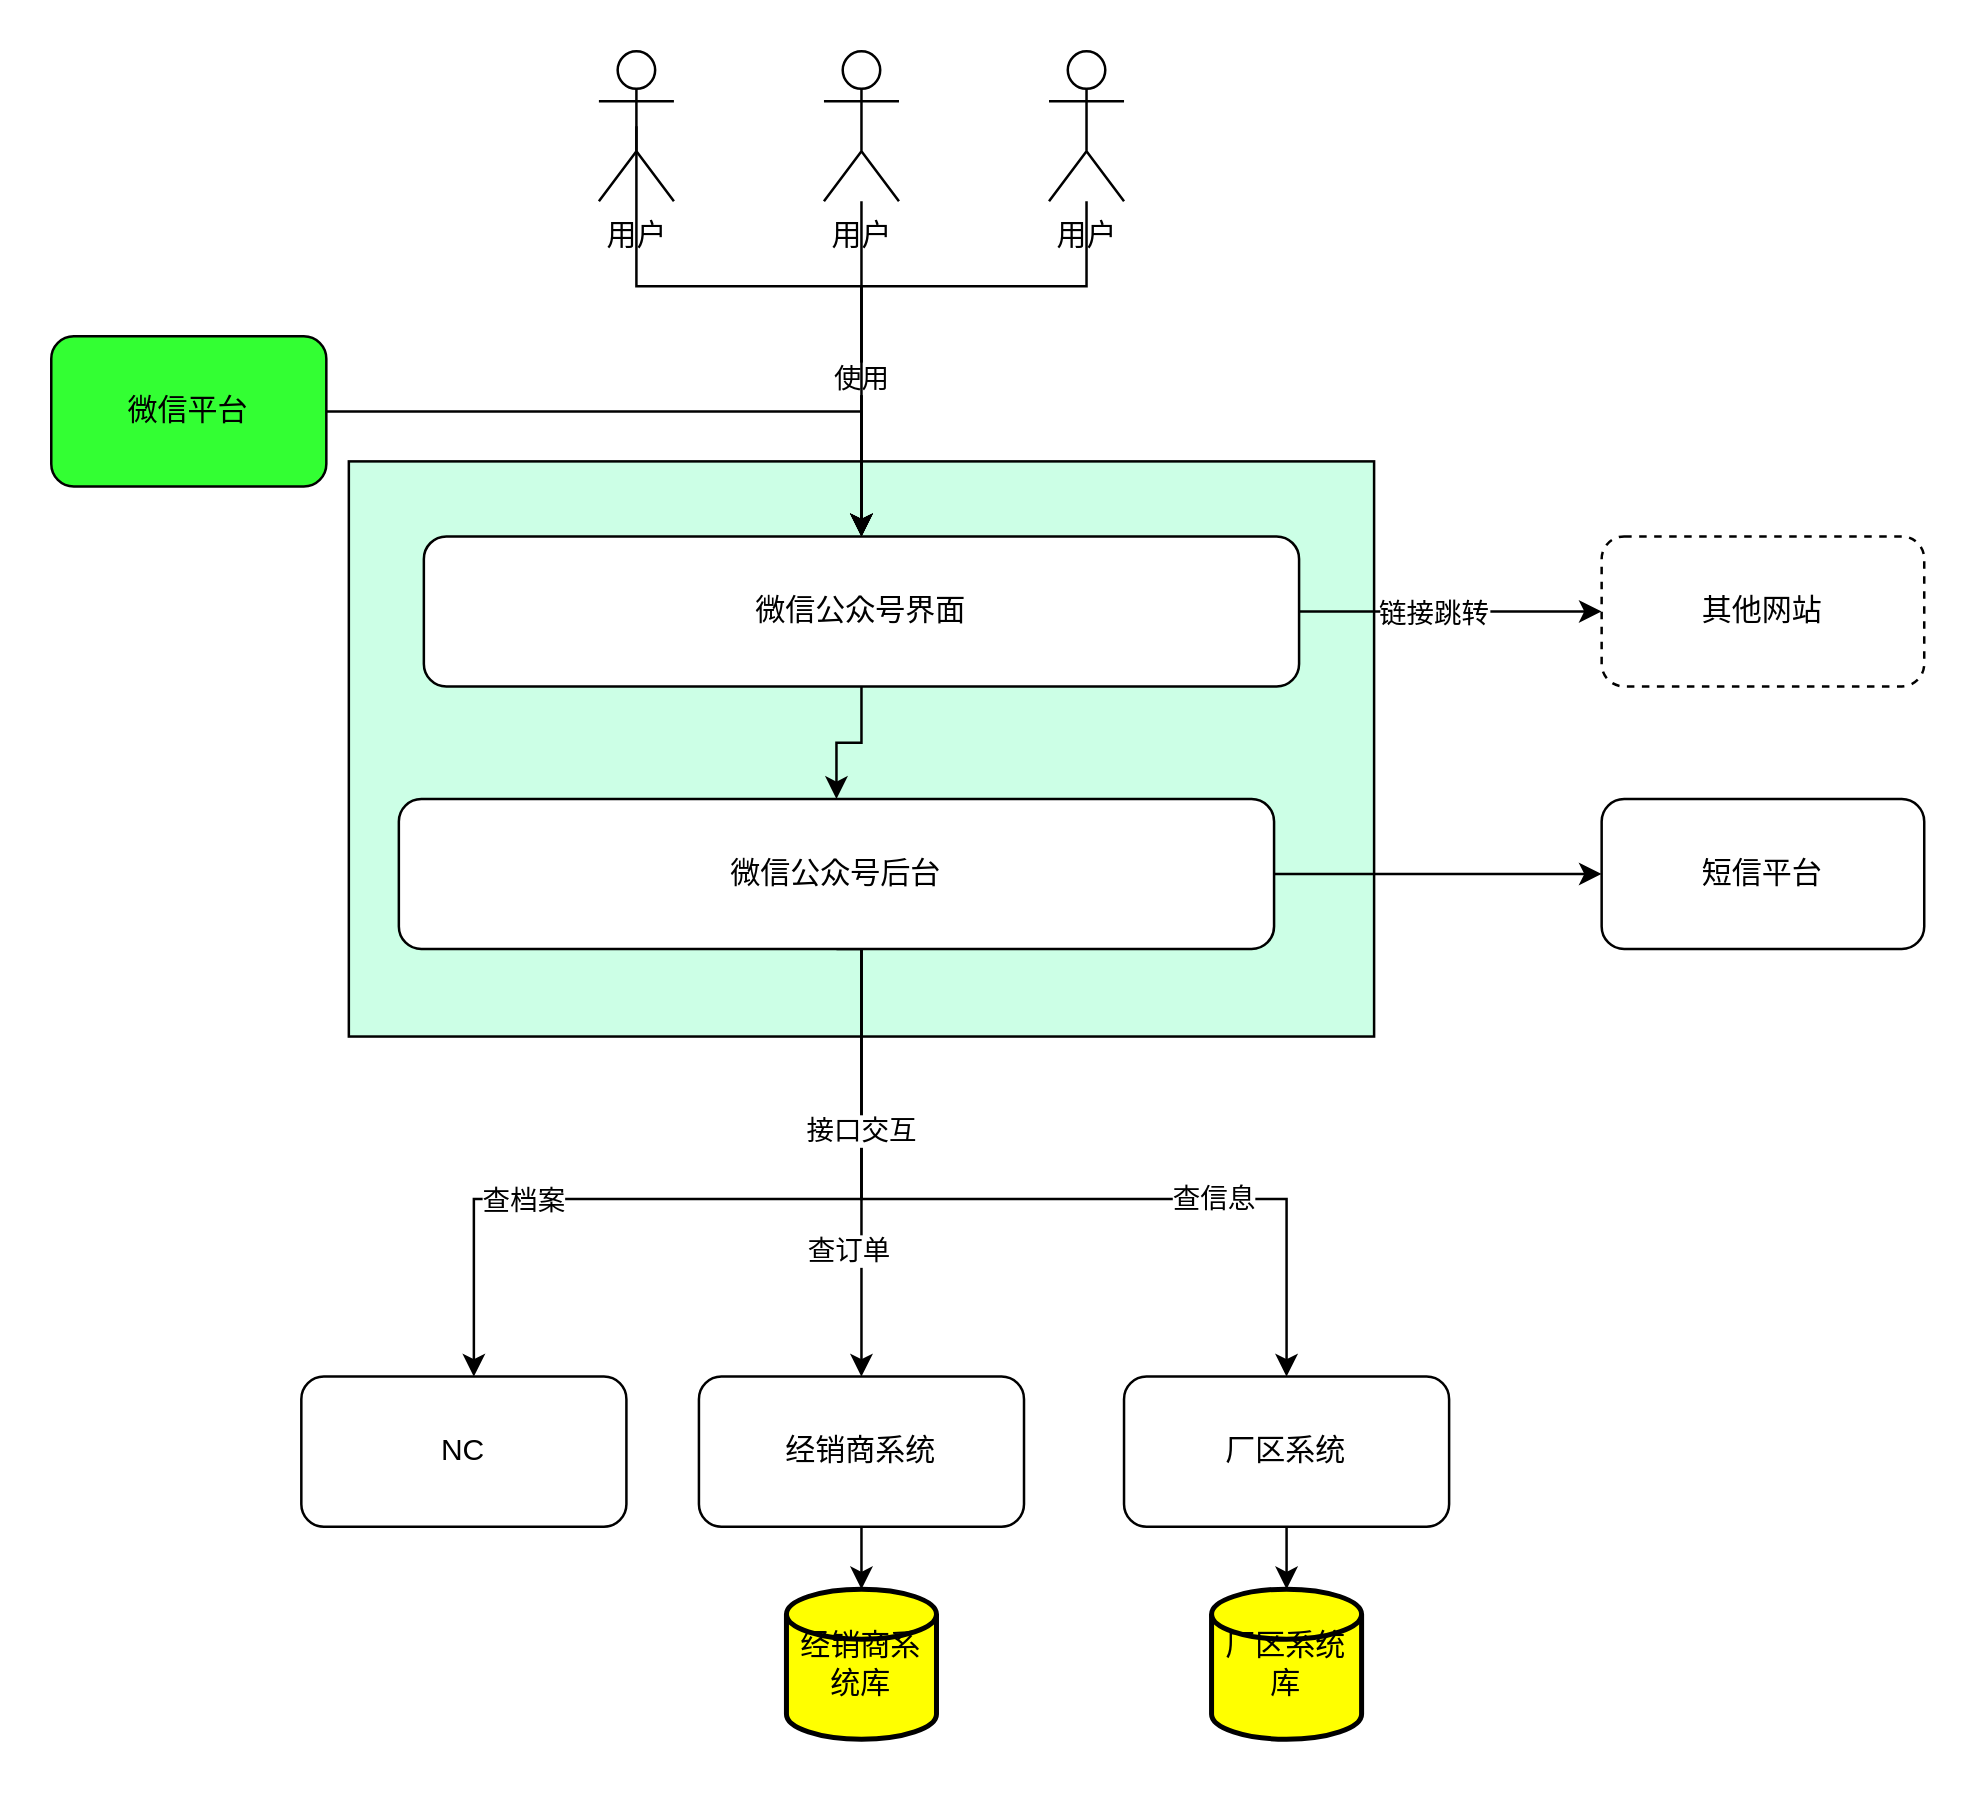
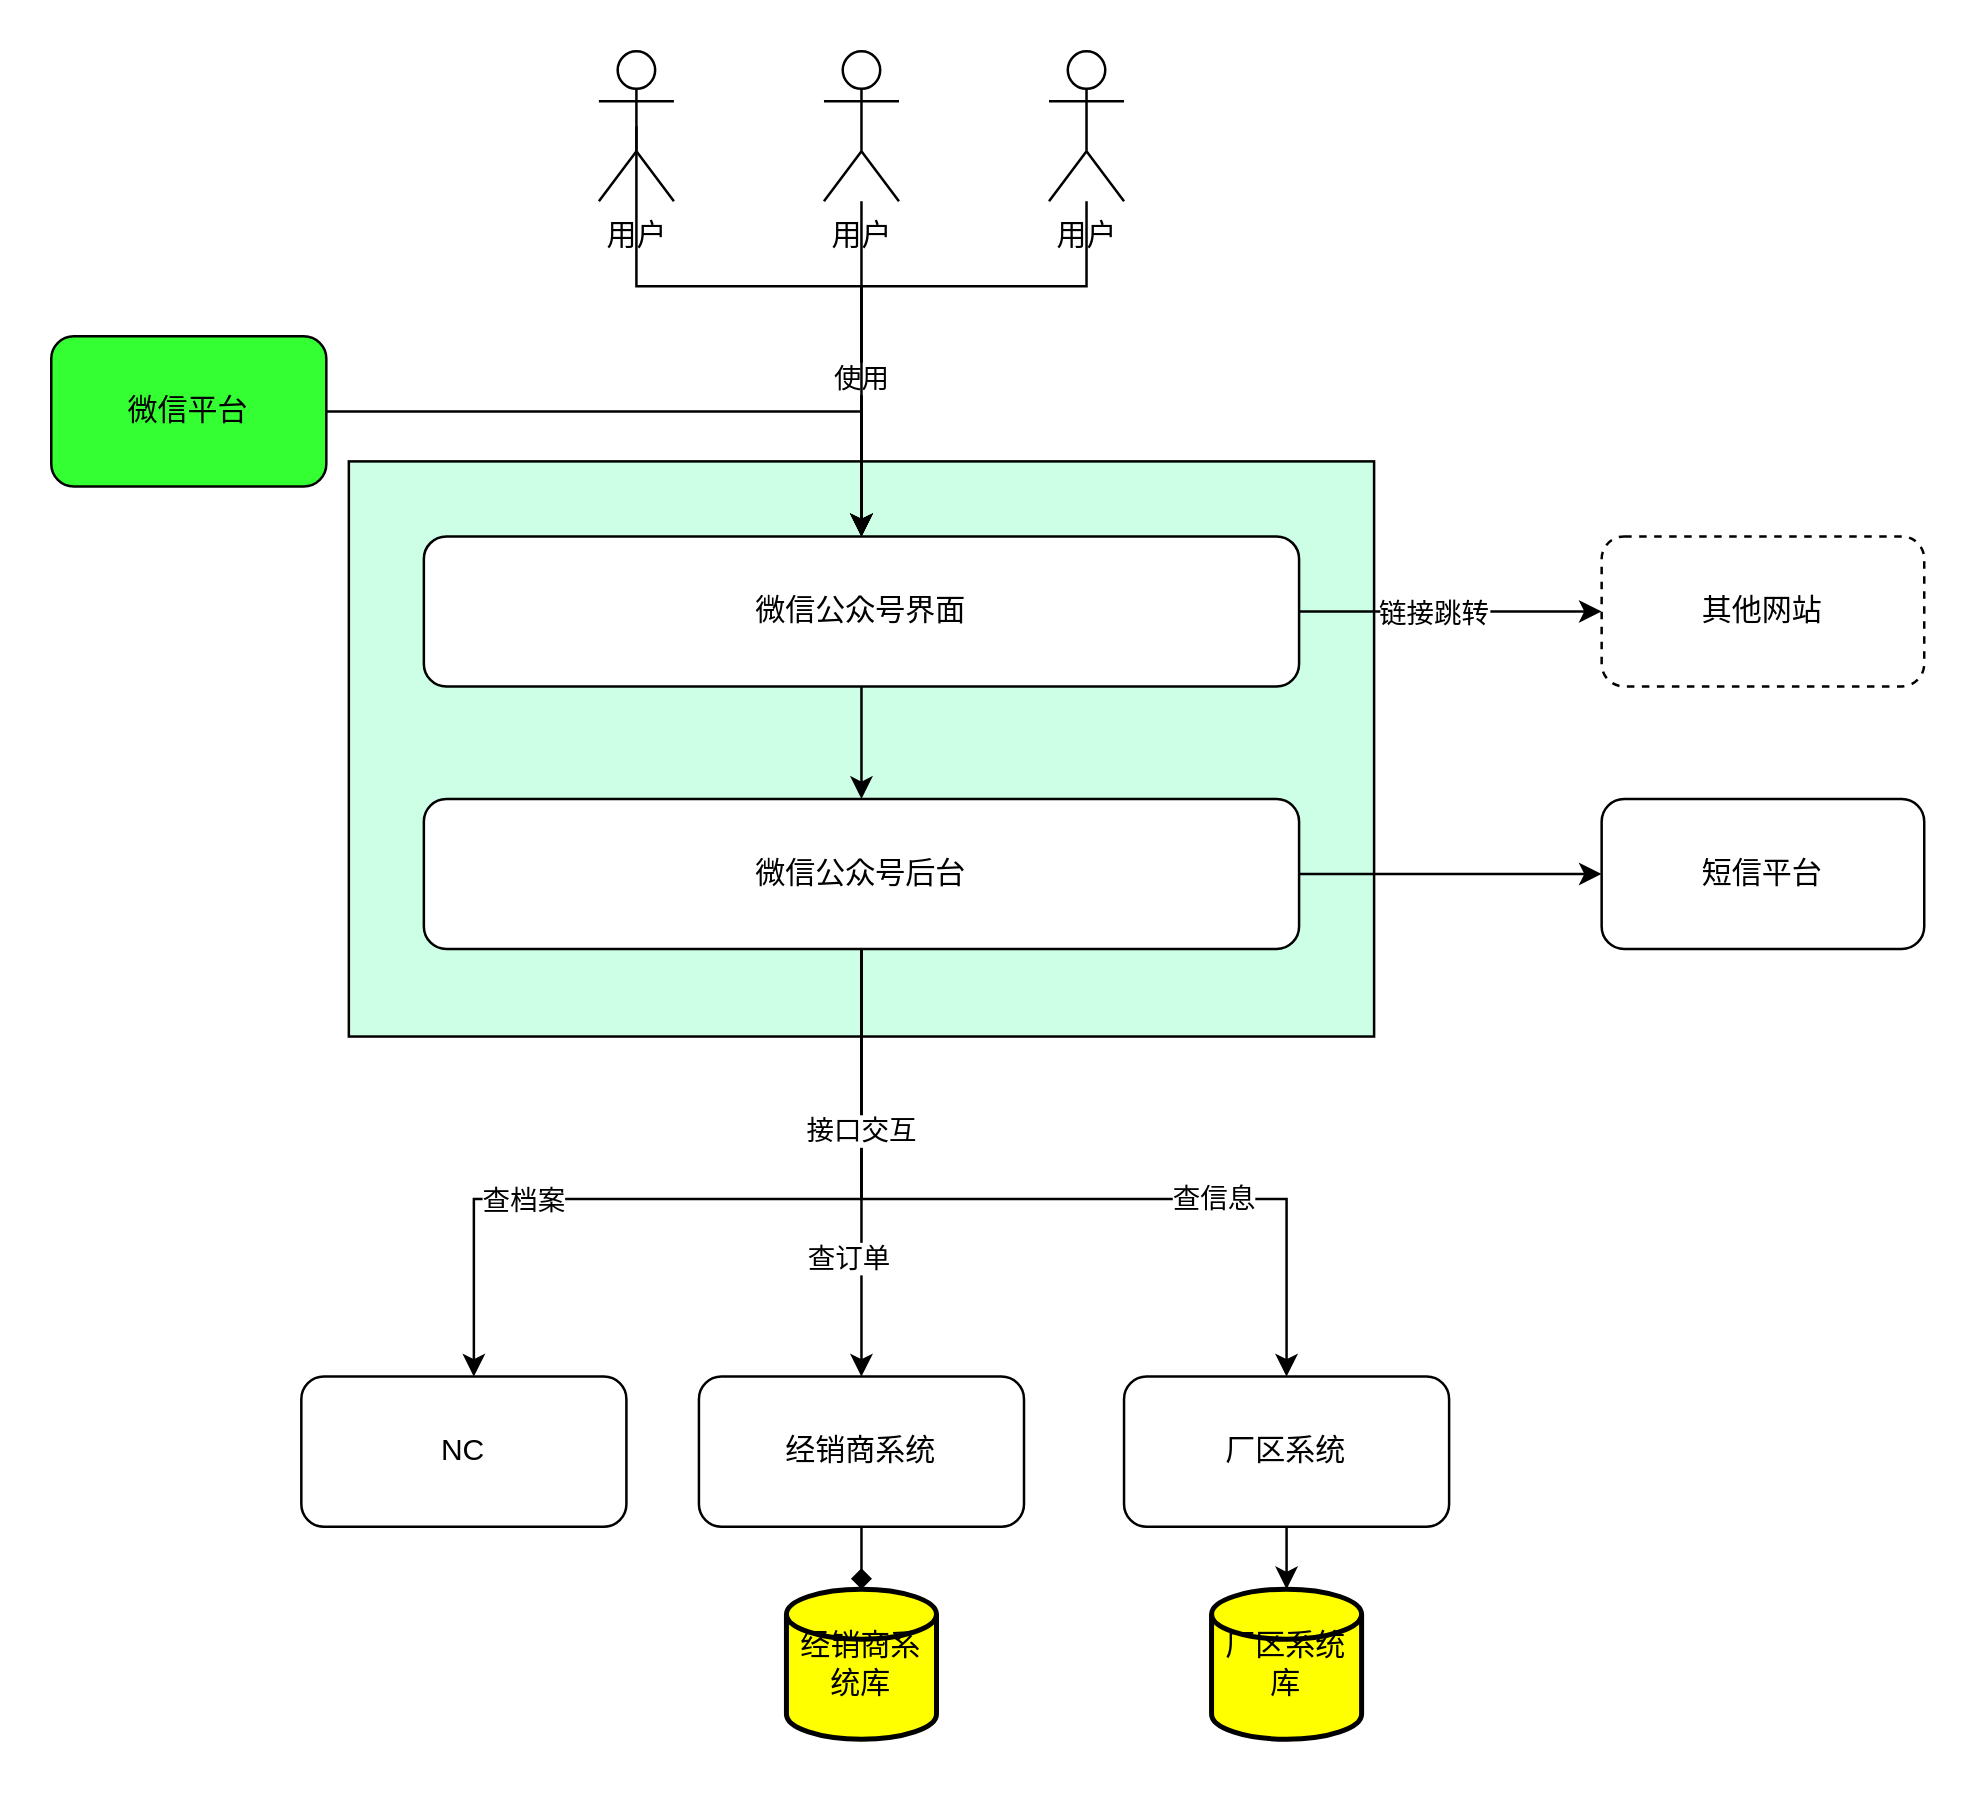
(836, 874) -> (861, 874)
(861, 1570) -> (861, 1568)
